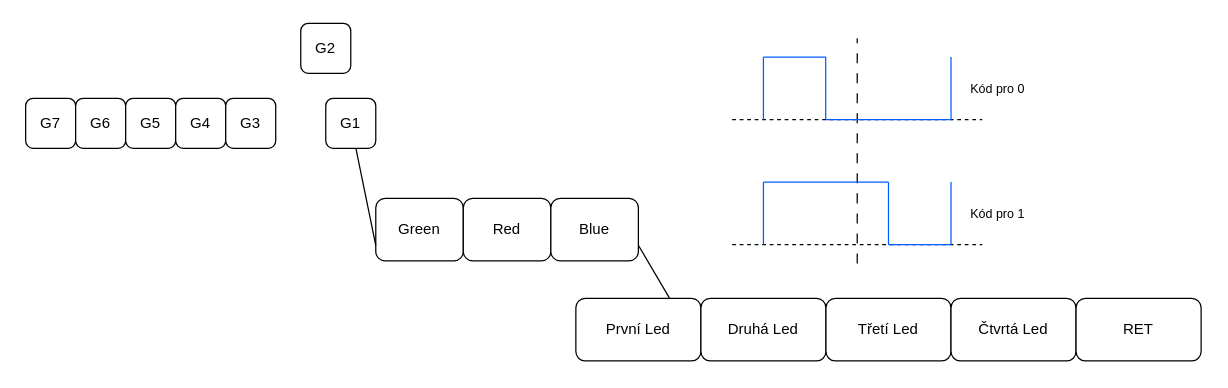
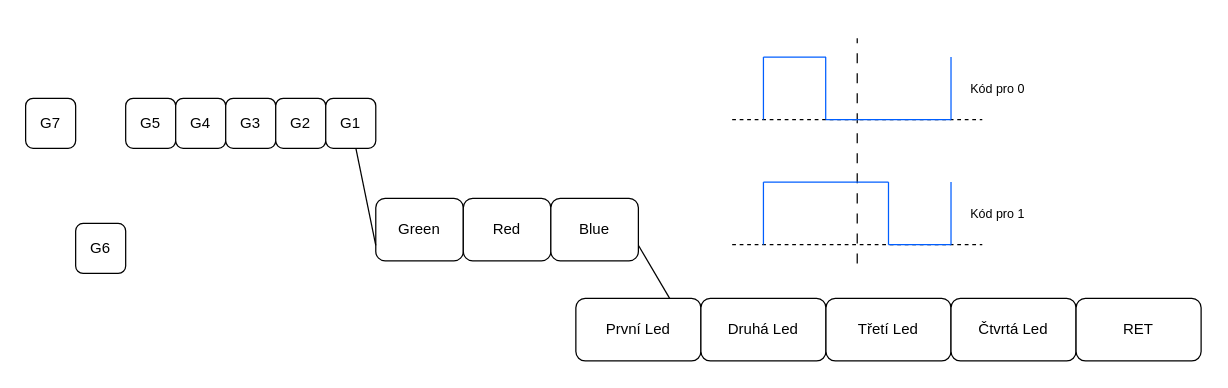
(326, 48) -> (301, 123)
(101, 123) -> (101, 248)
